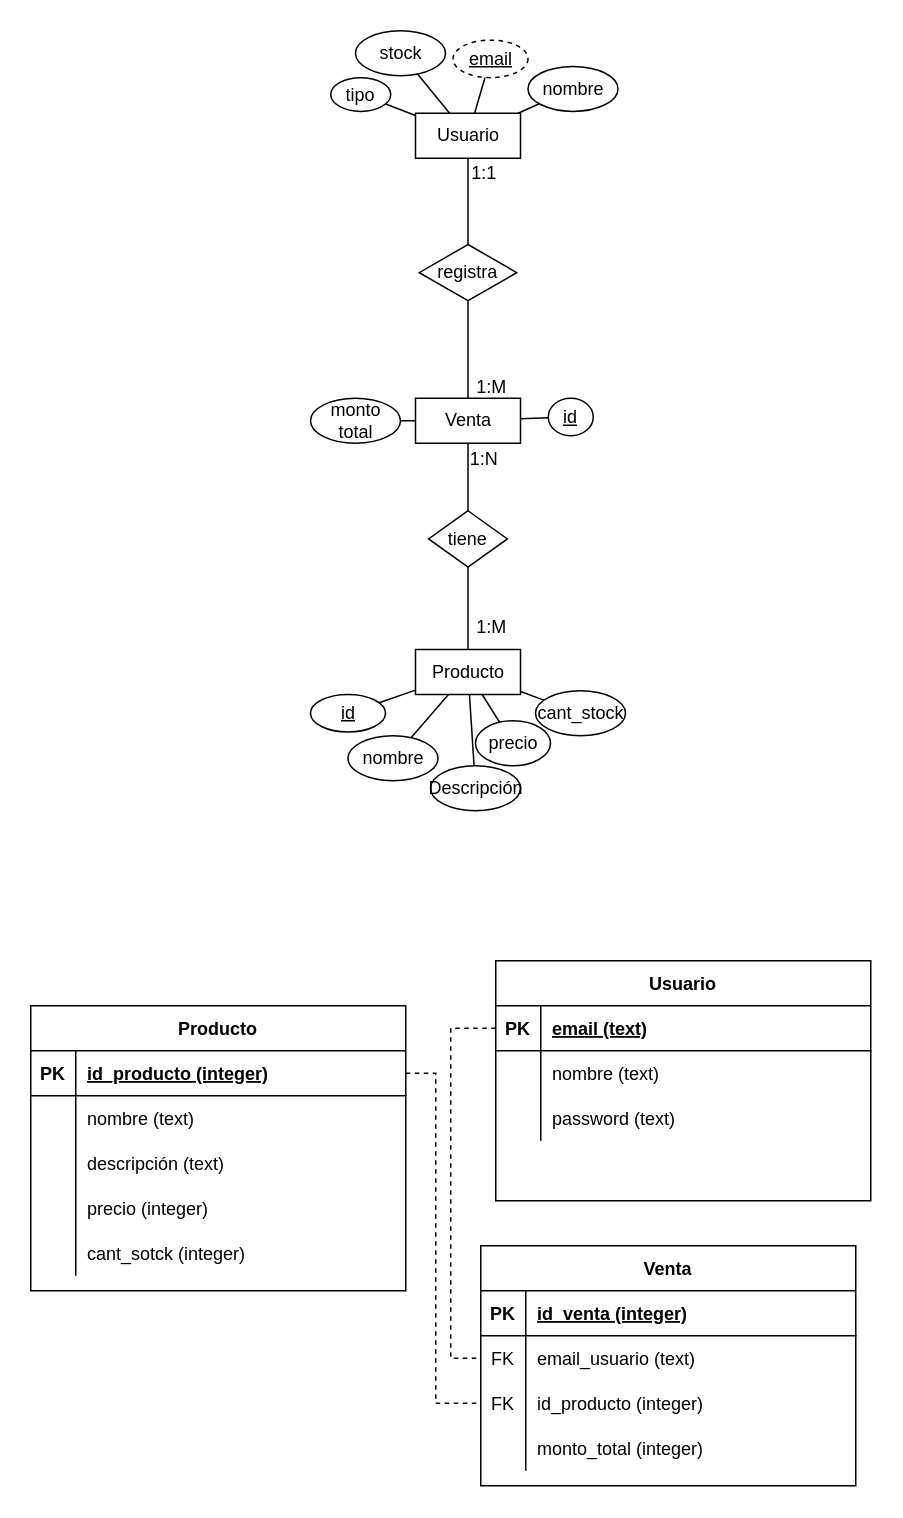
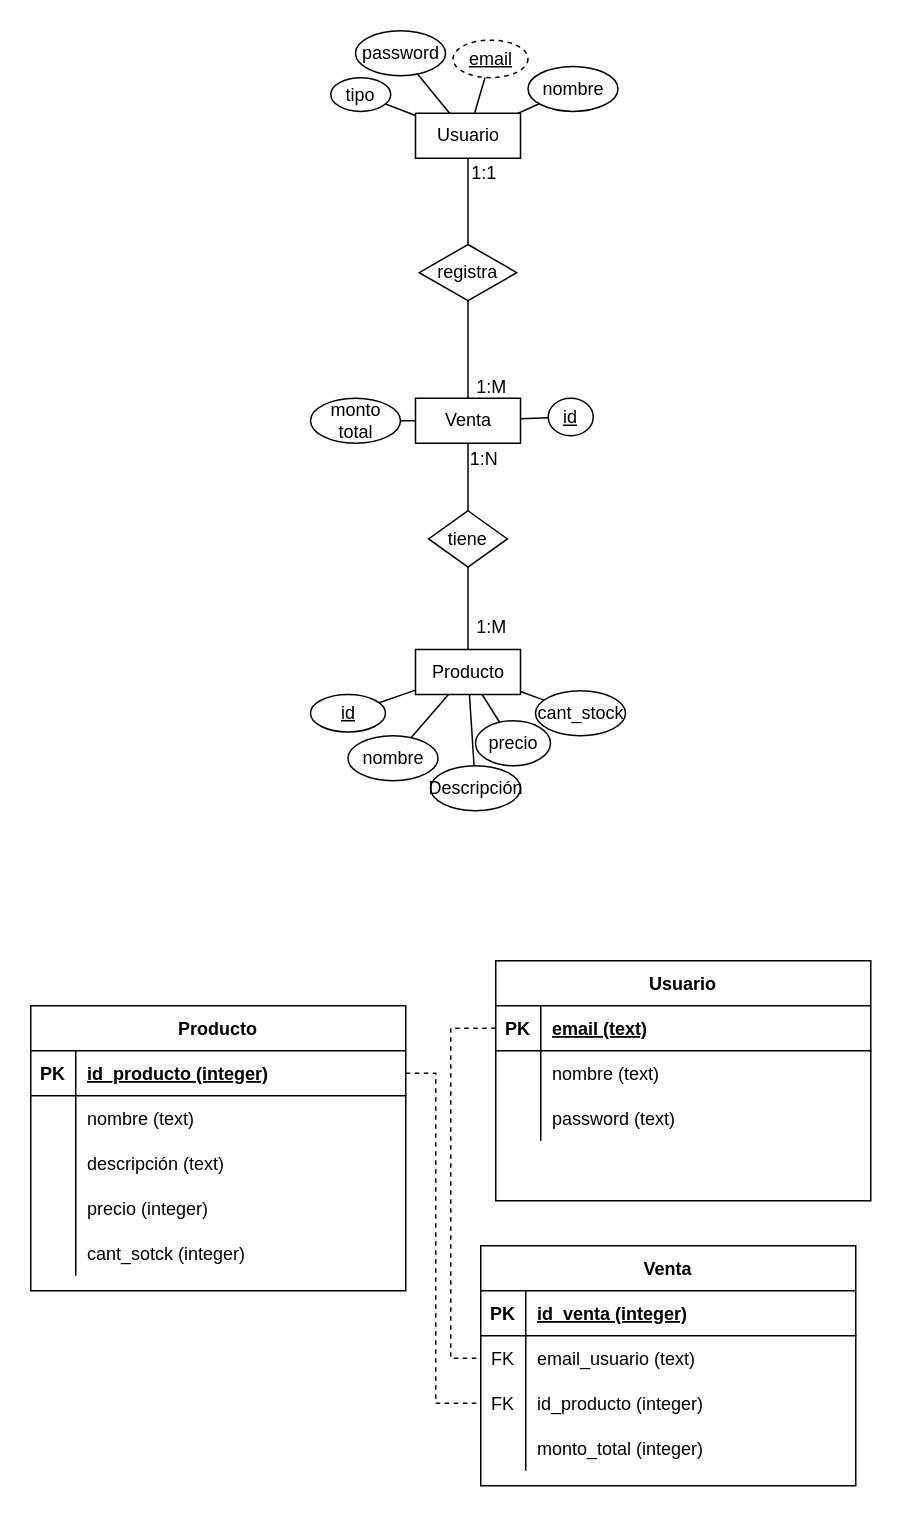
(401, 53) -> (401, 53)
